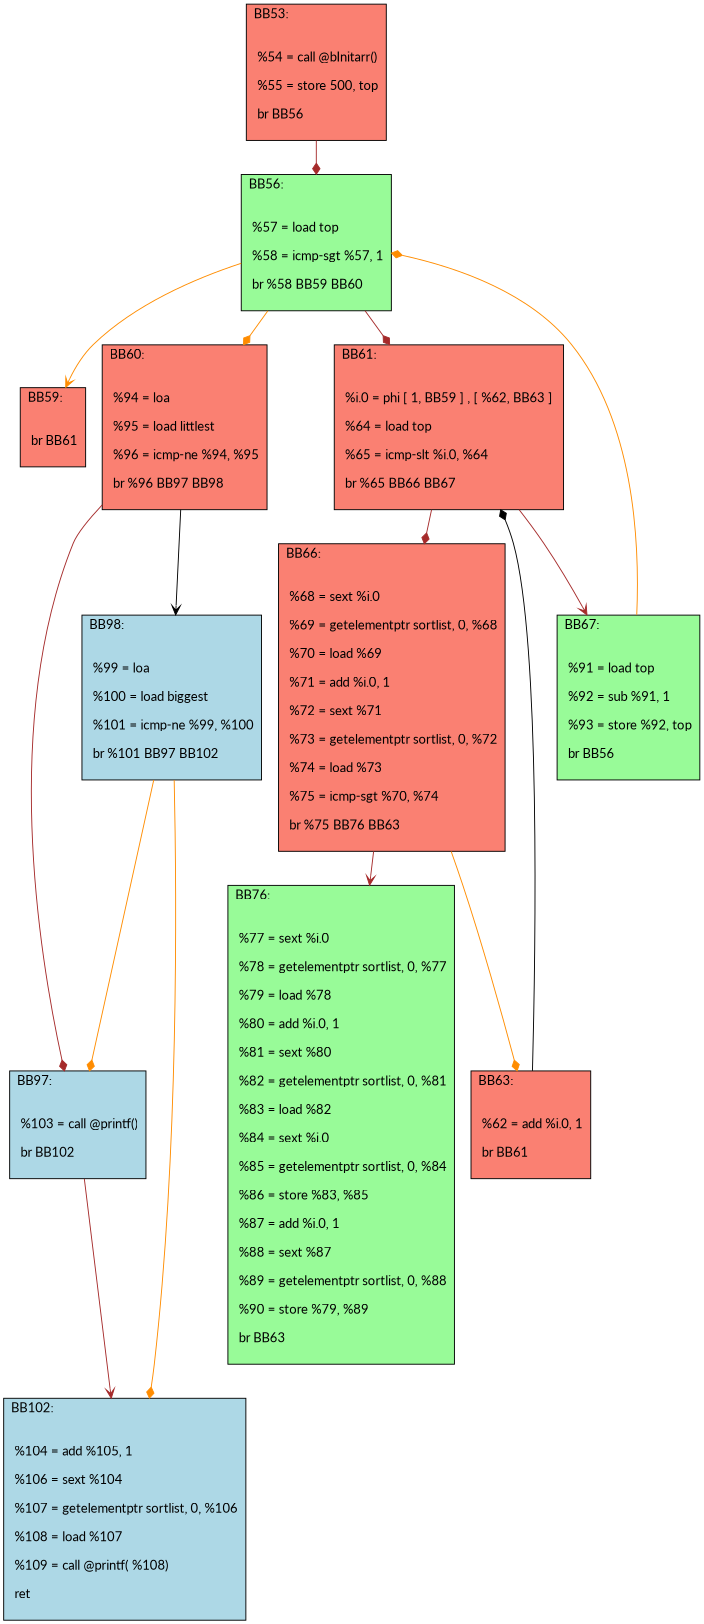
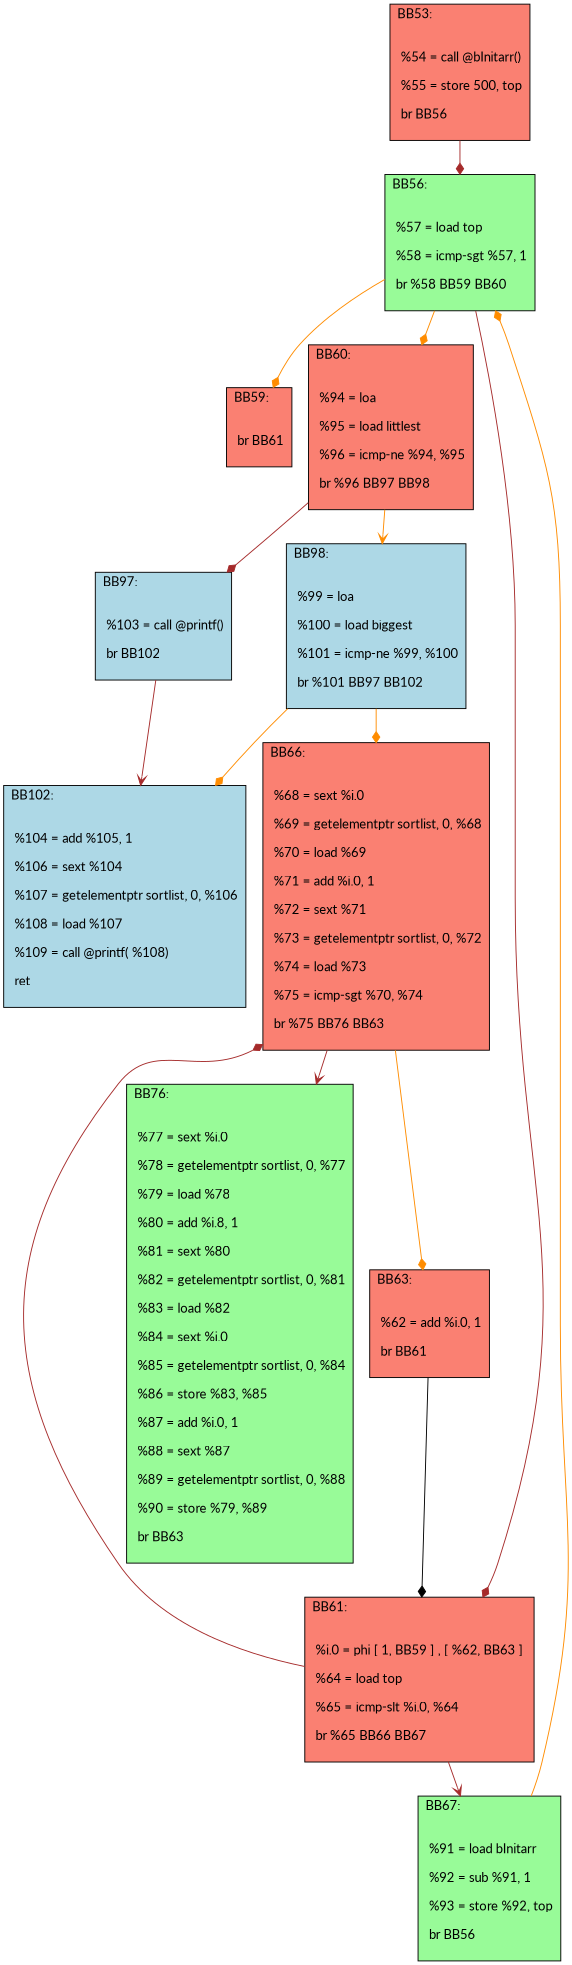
(144, 306) -> (324, 321)
(178, 558) -> (384, 522)
(610, 669) -> (481, 1849)
(123, 920) -> (376, 720)
(288, 1024) -> (186, 1223)
